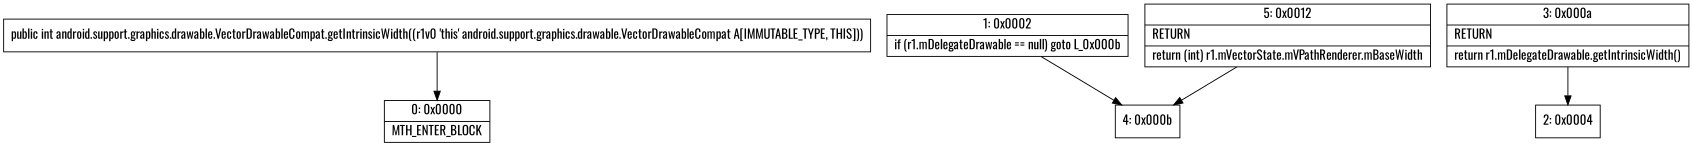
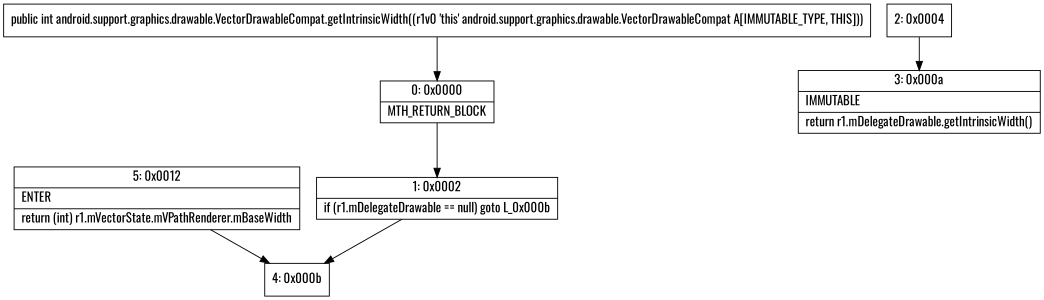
(1172, 35) -> (37, 198)
(1474, 35) -> (833, 101)
(1568, 81) -> (919, 49)
(437, 131) -> (437, 112)
none -> (437, 146)
